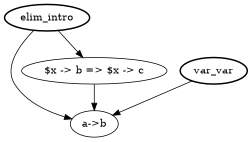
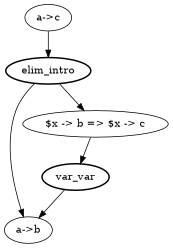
none -> (48, 18)
(94, 94) -> (87, 147)
